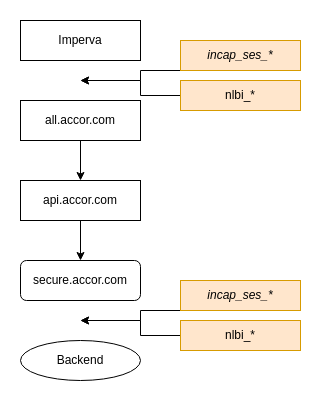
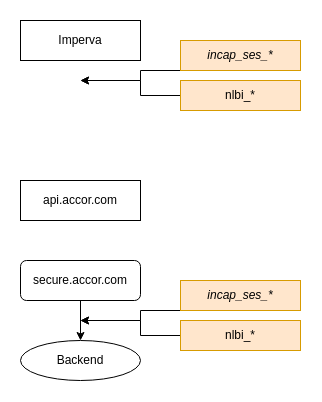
(81, 121) -> none
(81, 157) -> none
(81, 237) -> none
none -> (81, 317)
